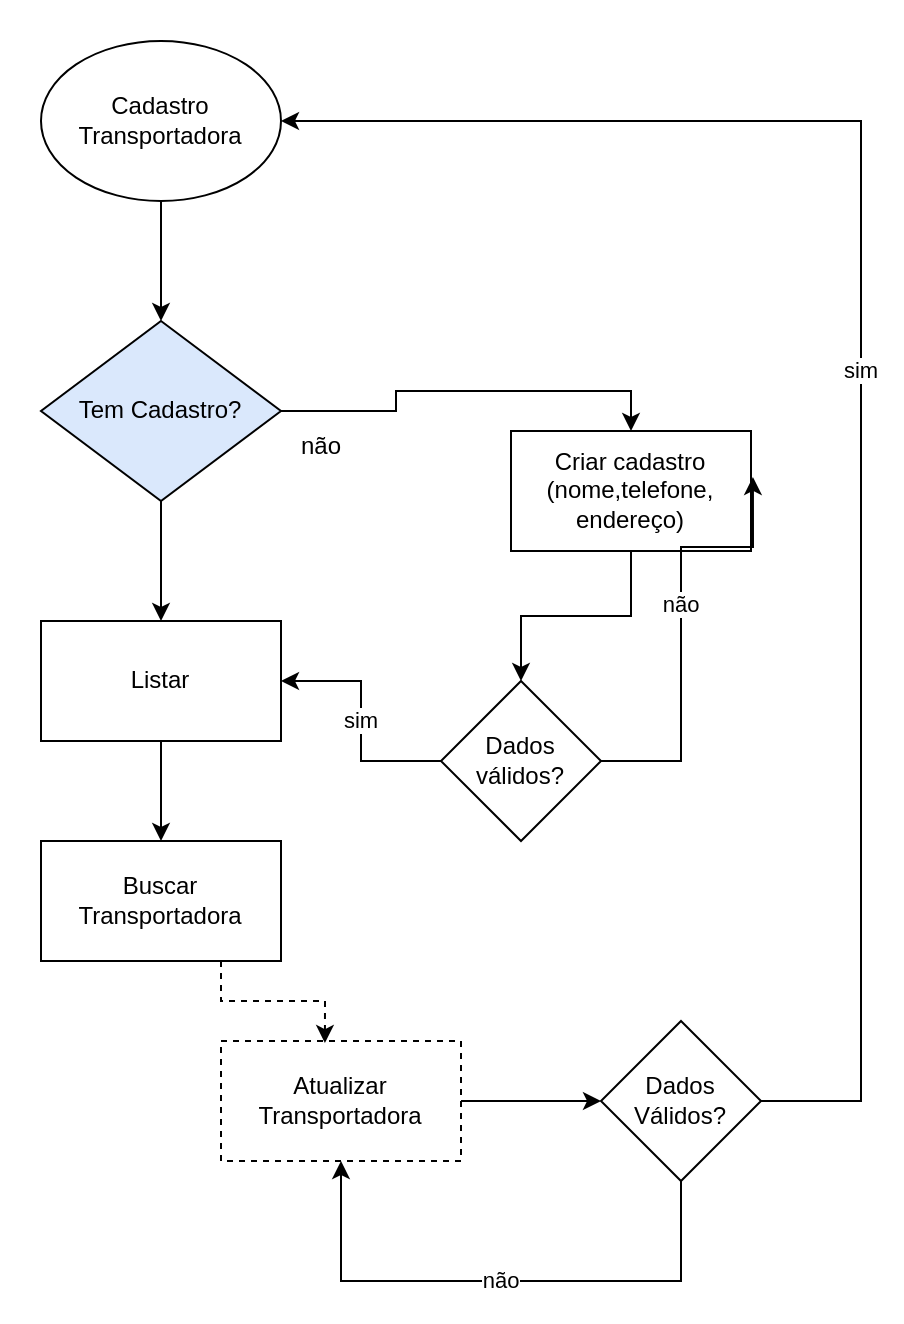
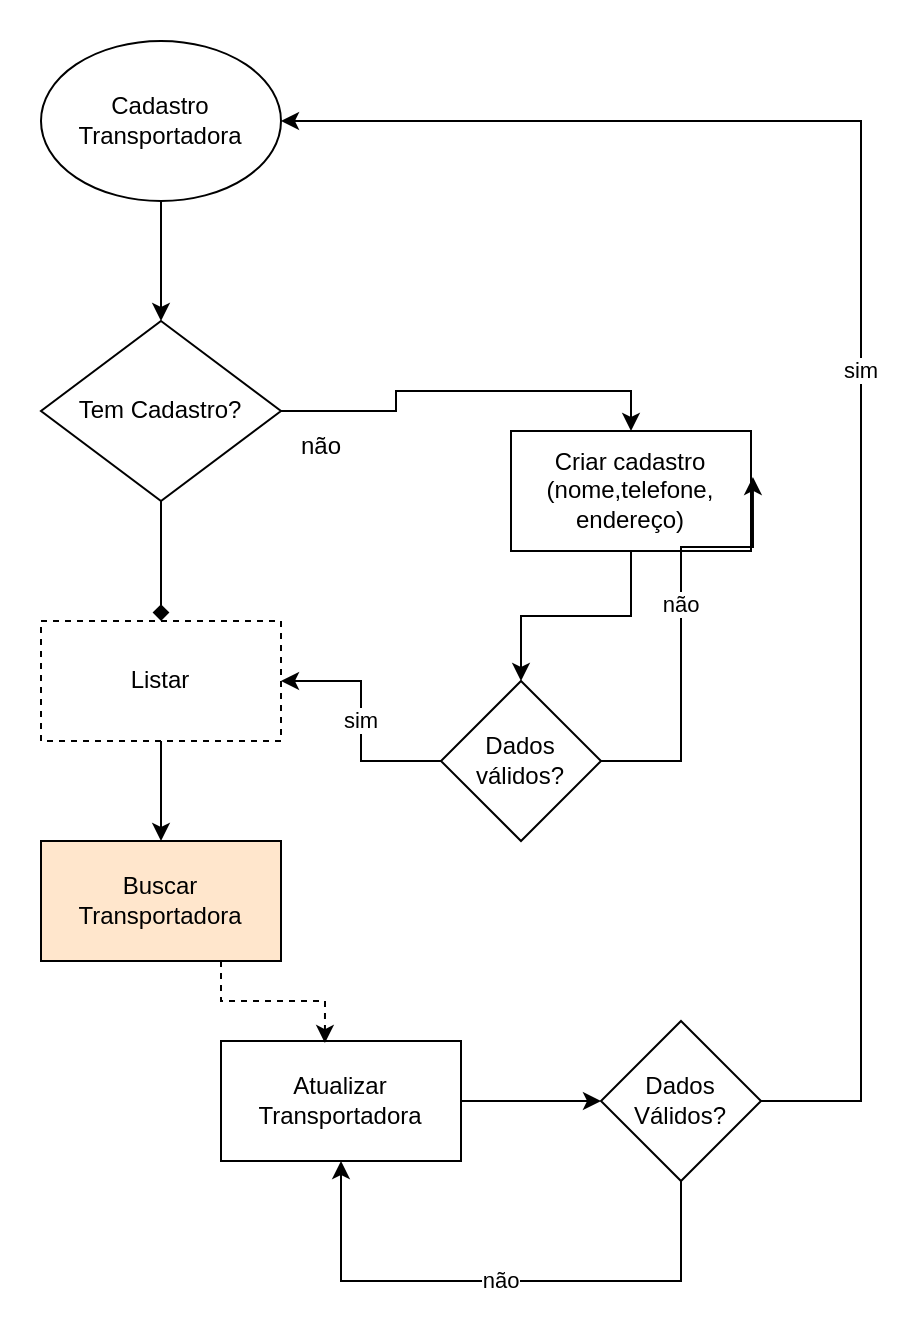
(161, 411) -> (161, 411)
(161, 606) -> (161, 605)
(161, 681) -> (161, 681)
(161, 901) -> (161, 901)
(341, 1101) -> (341, 1101)
